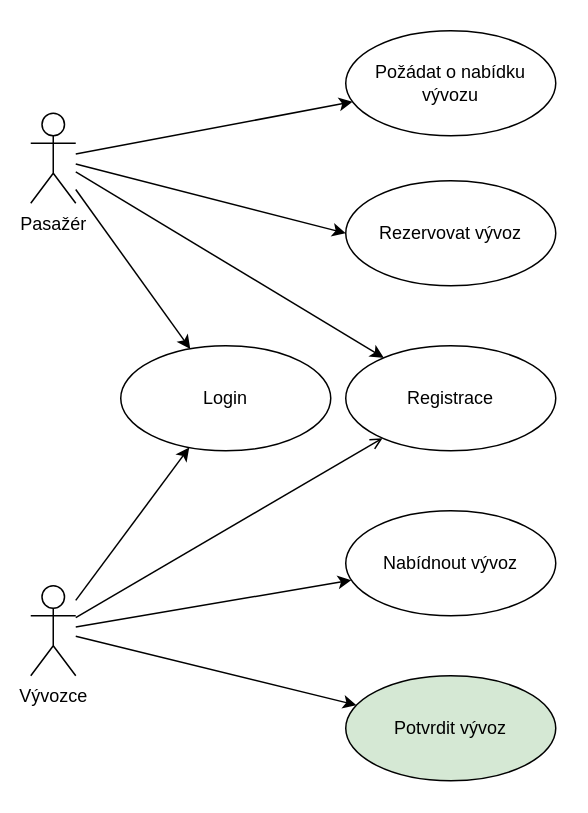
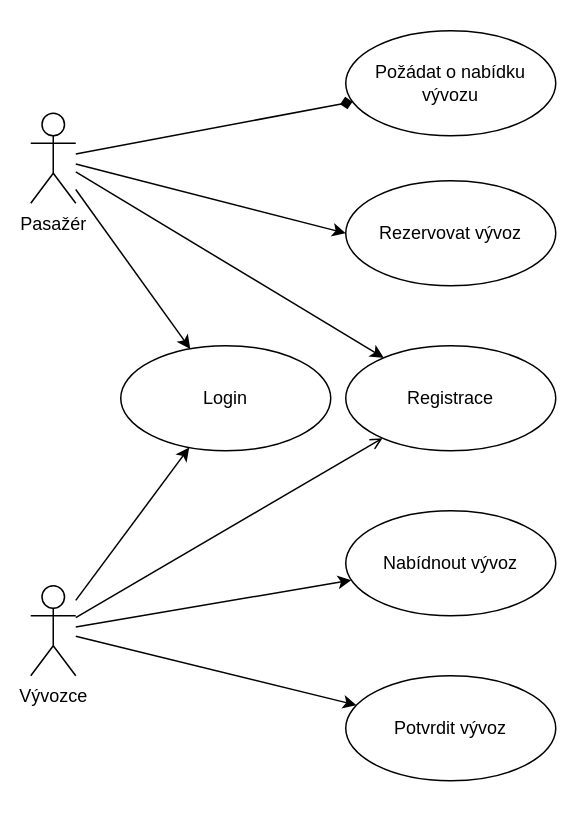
(341, 104) -> (340, 104)
(451, 728) -> (451, 728)
